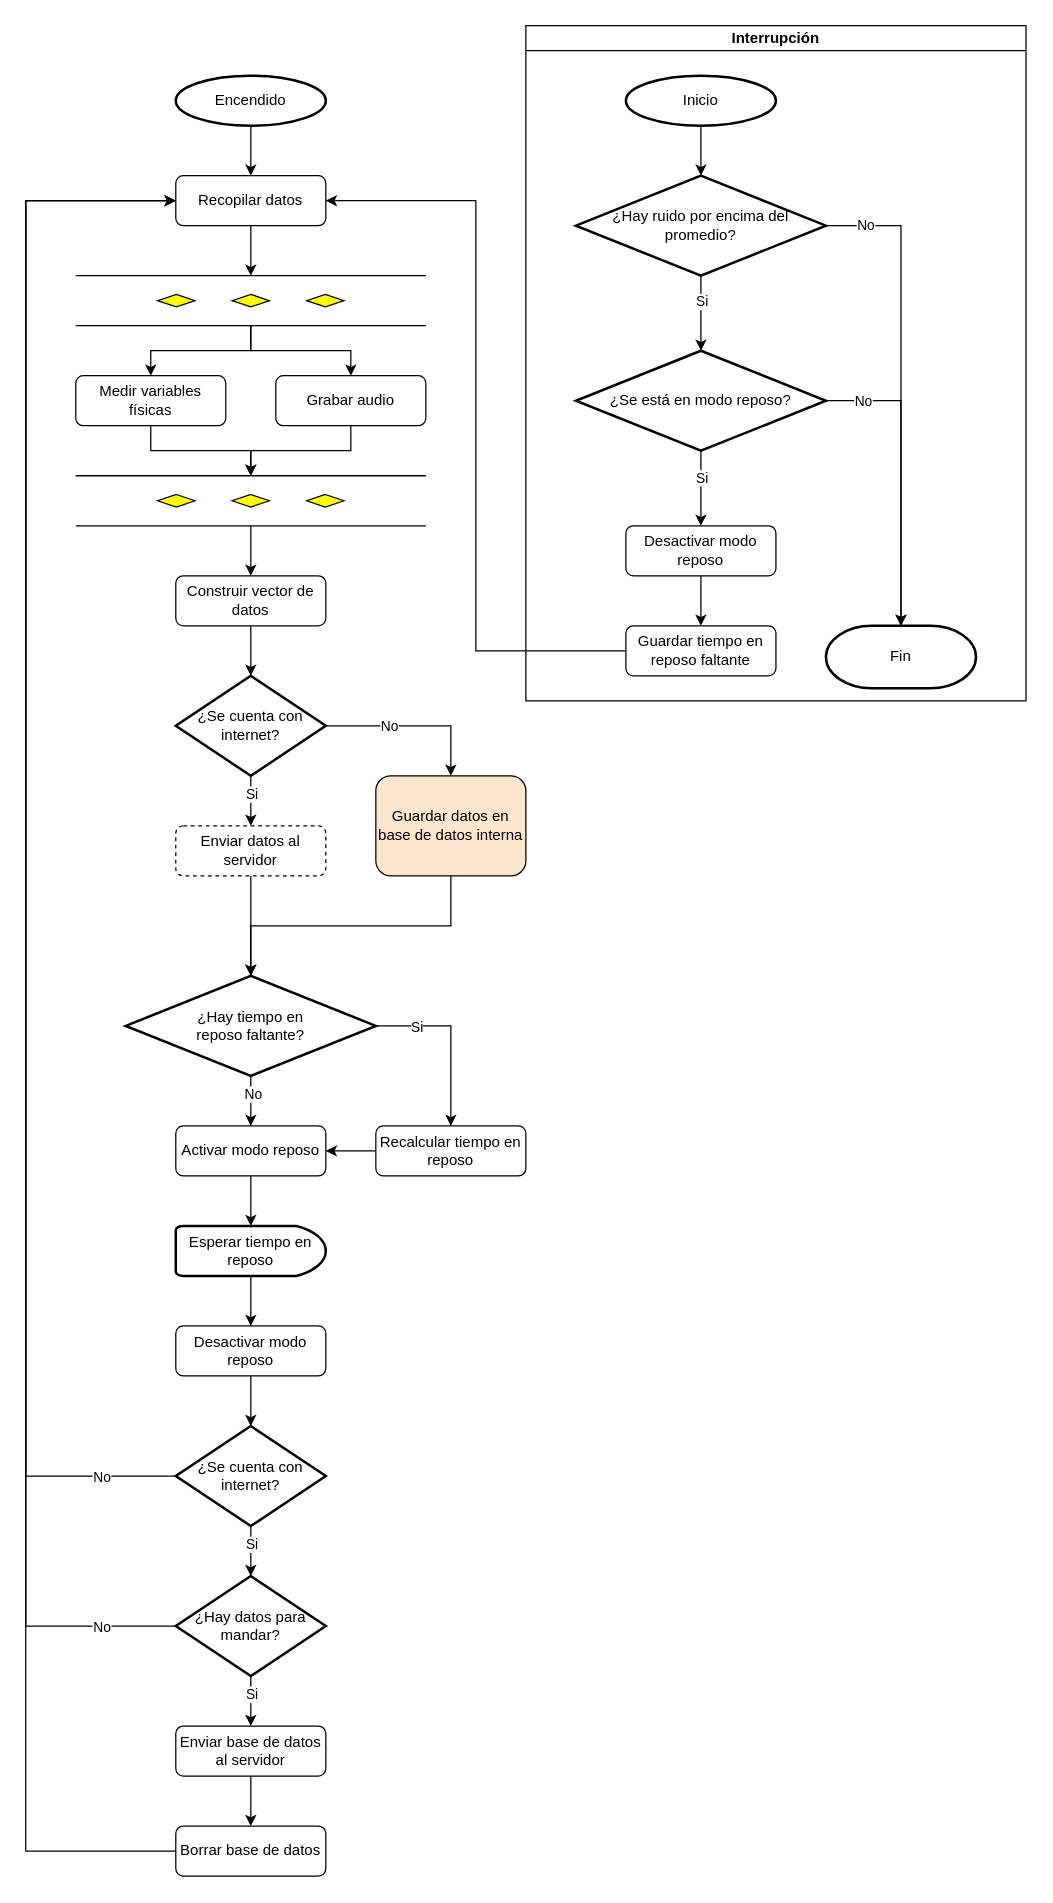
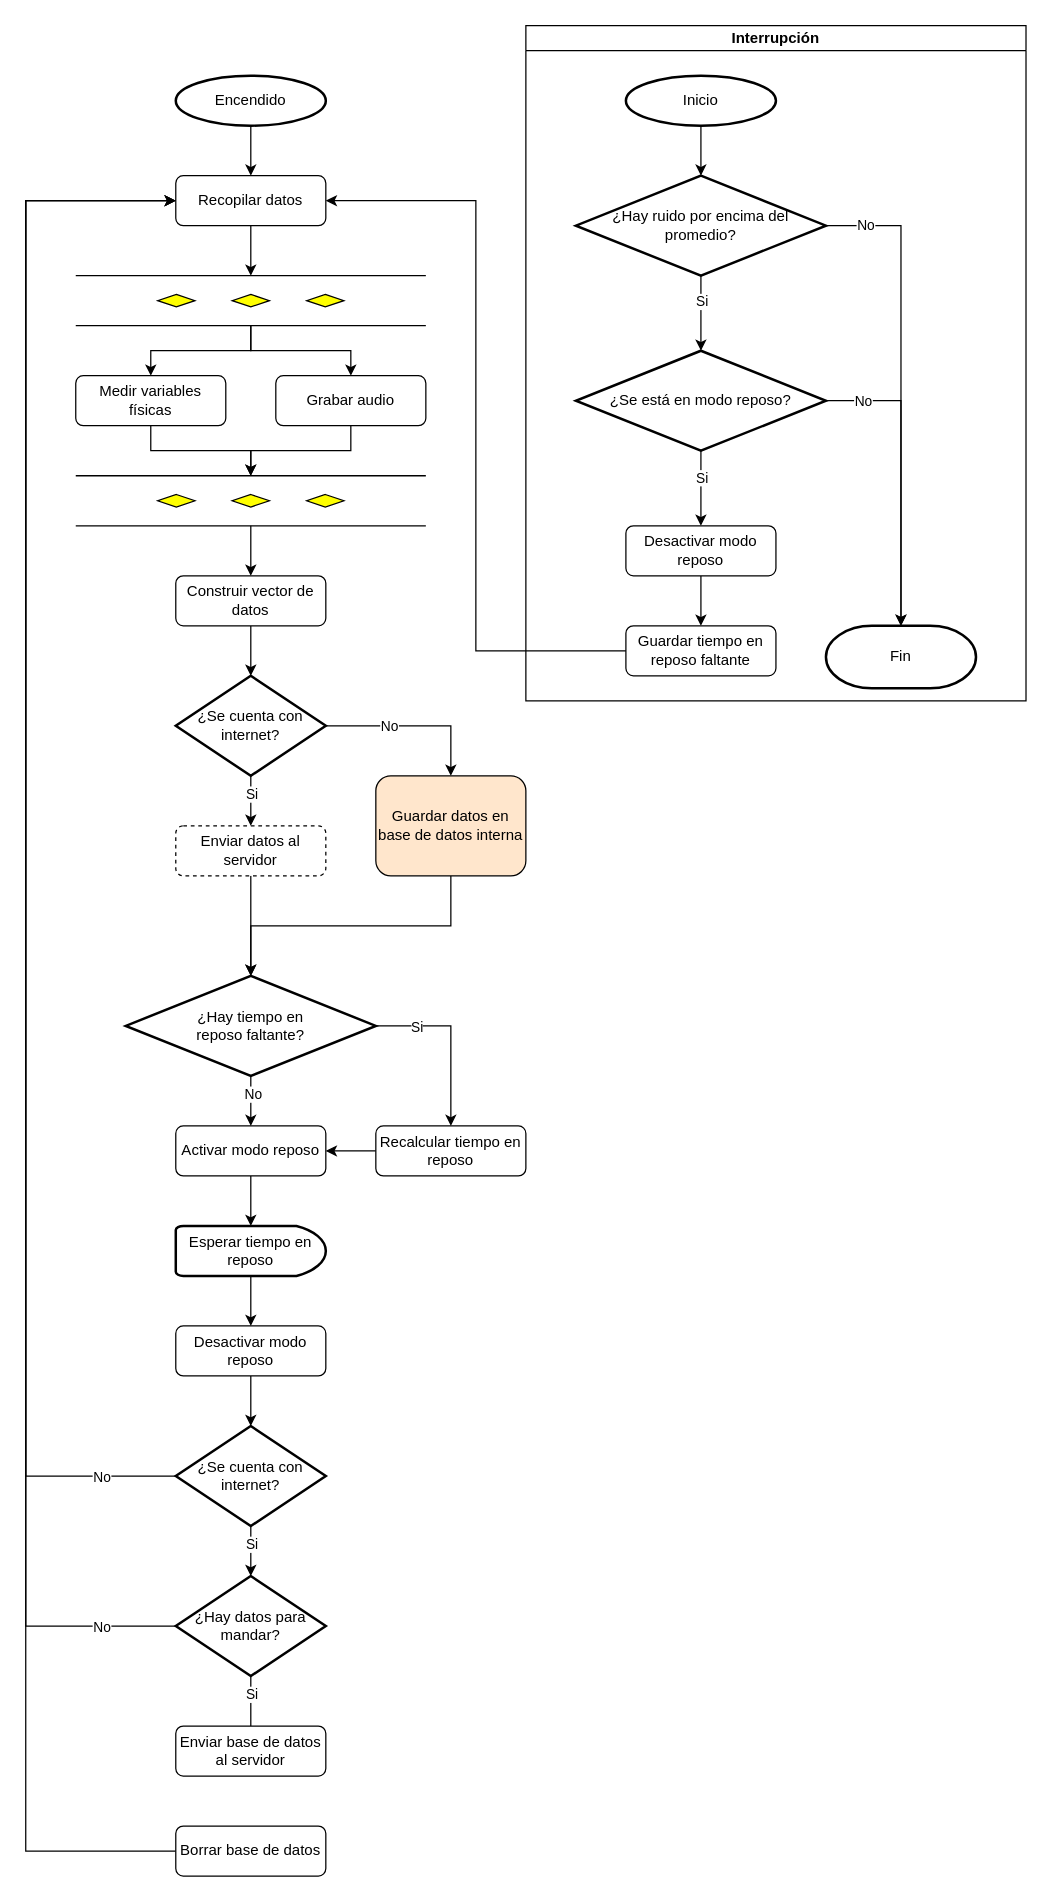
(251, 1716) -> (251, 1719)
(251, 1797) -> none
